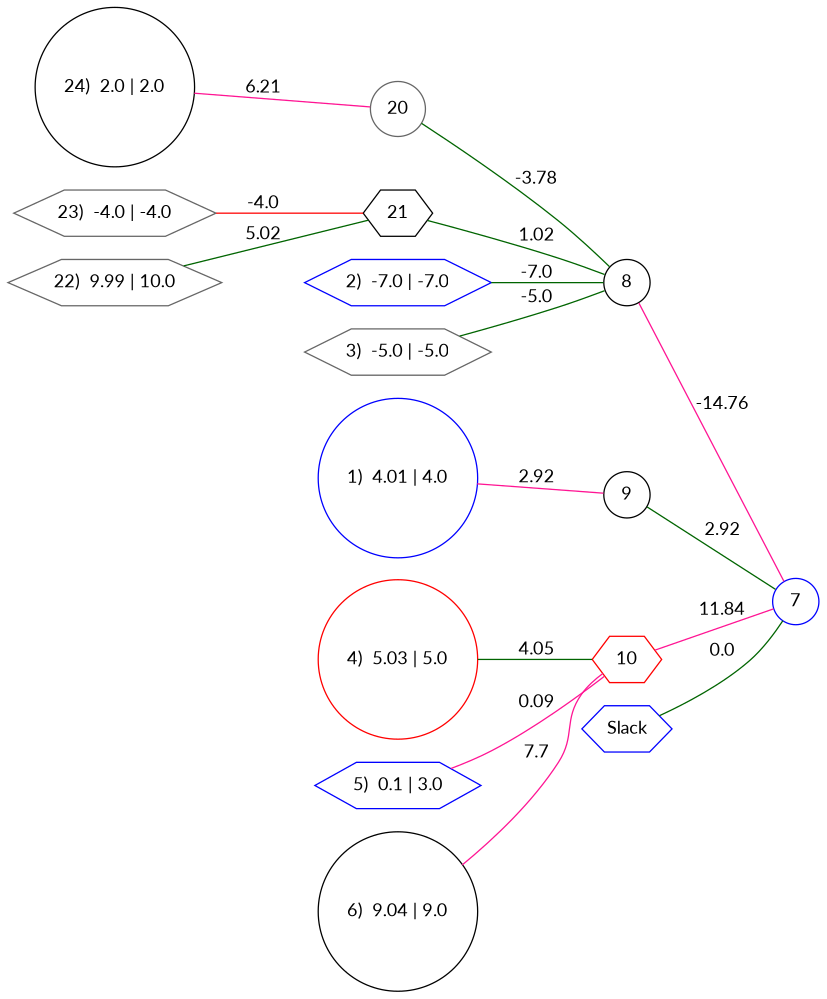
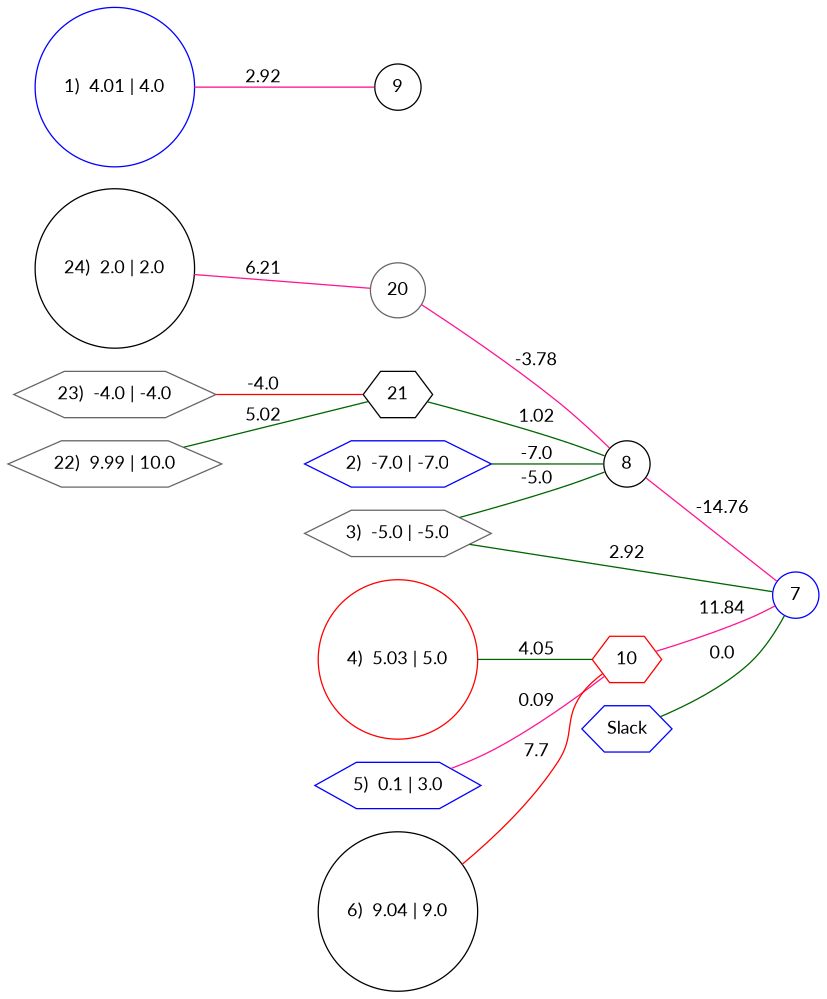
(519, 191) -> (519, 372)
(711, 548) -> (621, 568)
(547, 778) -> (547, 778)
